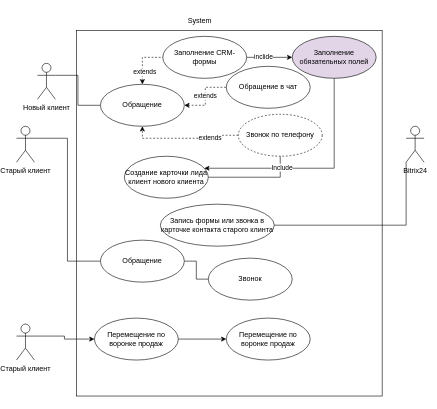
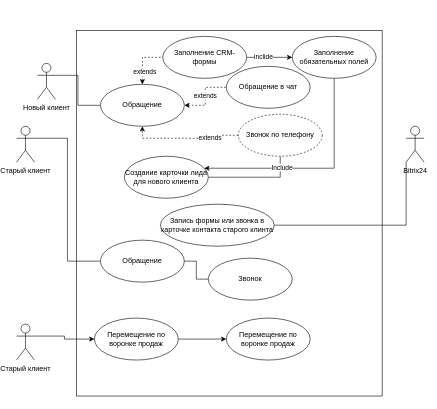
(215, 20) -> none
(335, 57) -> (335, 57)
(167, 177) -> (167, 177)
